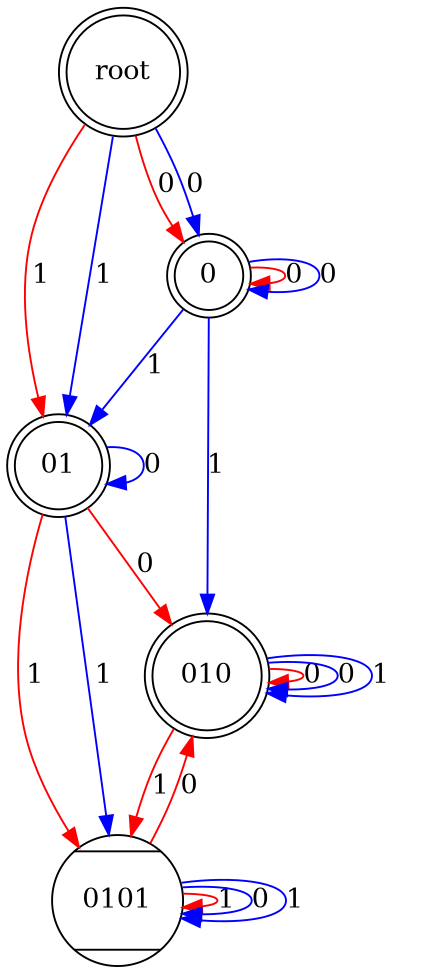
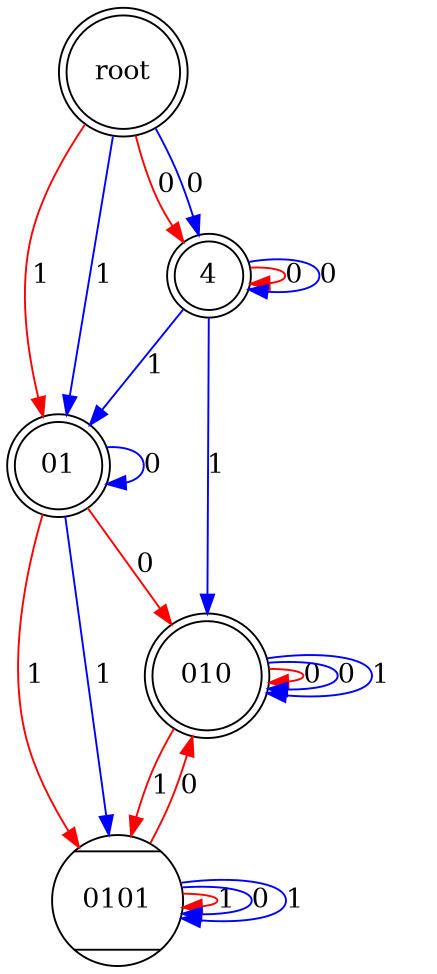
(209, 276) -> (209, 276)
